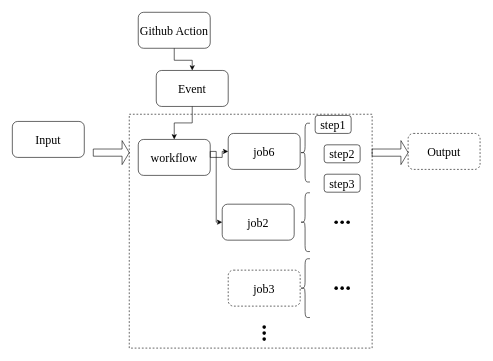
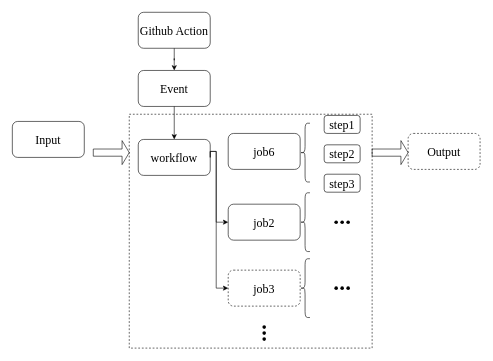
(192, 89) -> (174, 89)
(333, 125) -> (342, 125)
(220, 158) -> none
(258, 222) -> (264, 222)
none -> (218, 288)
